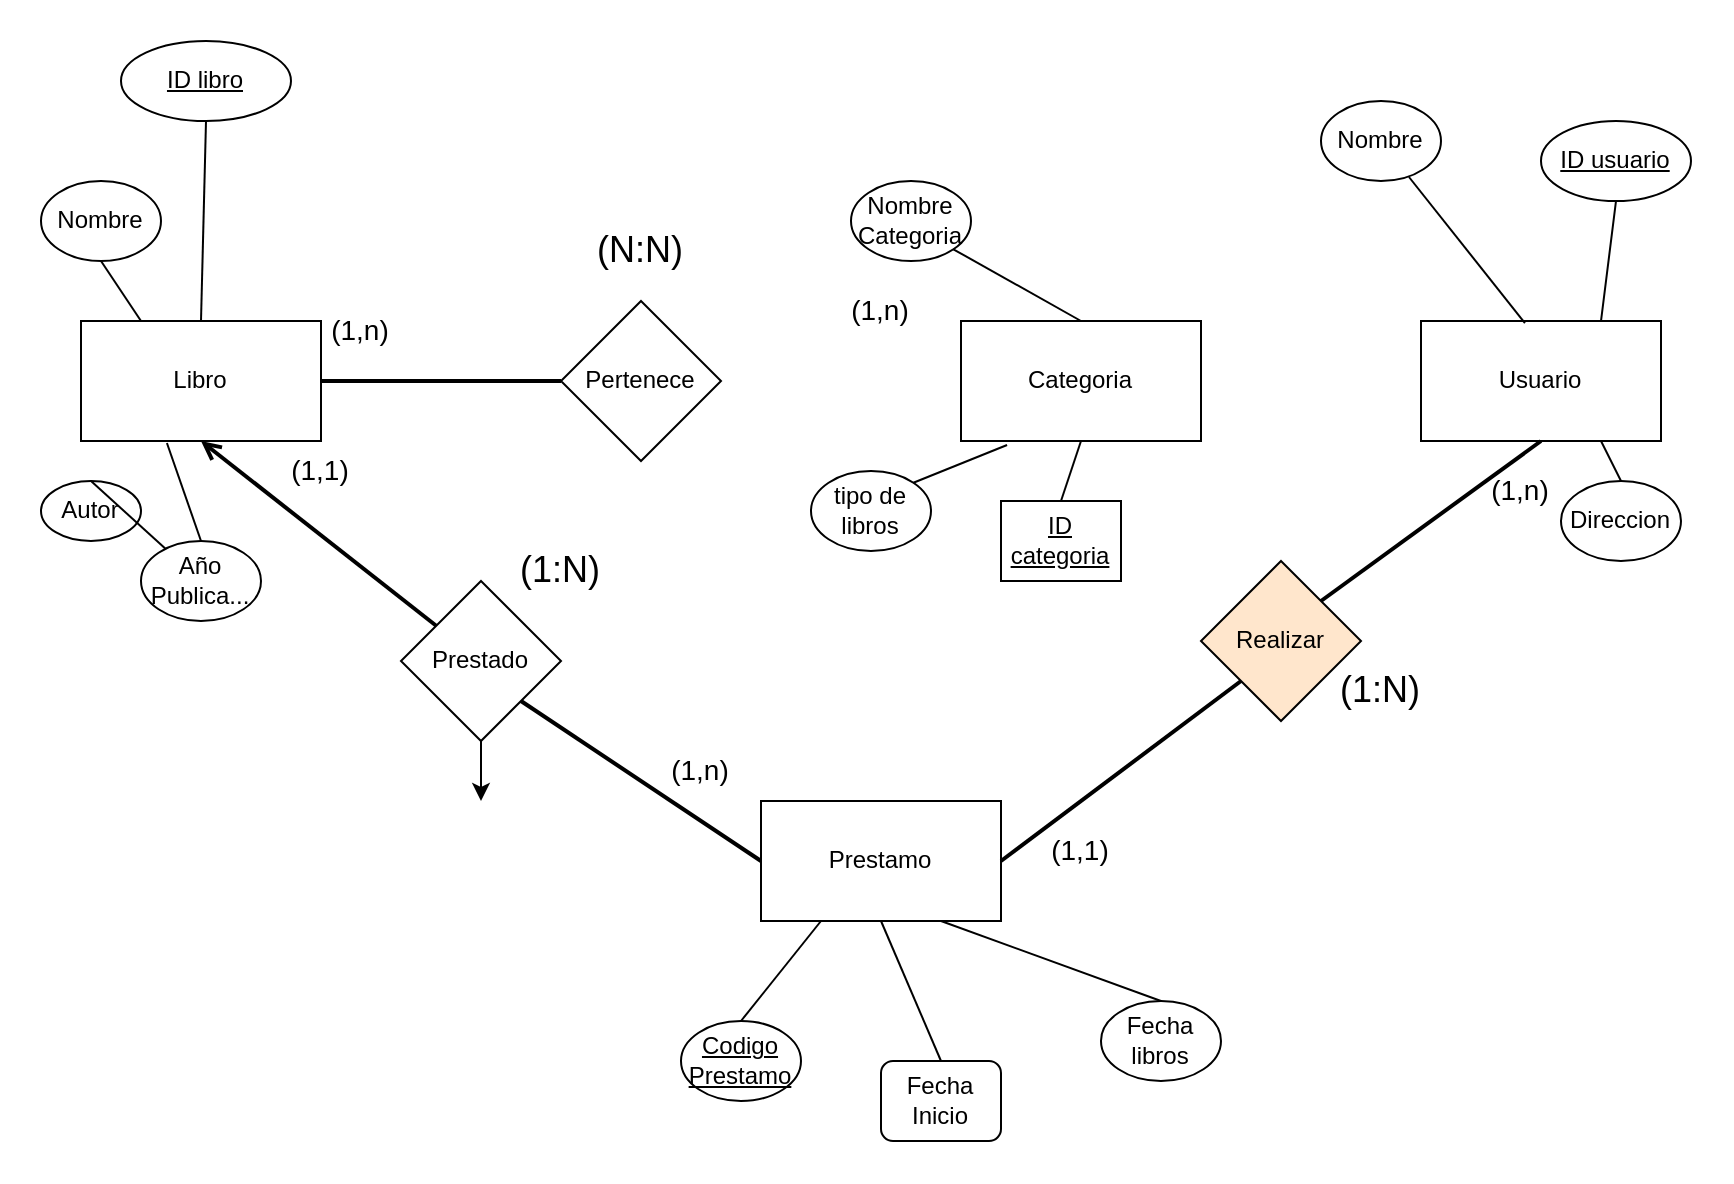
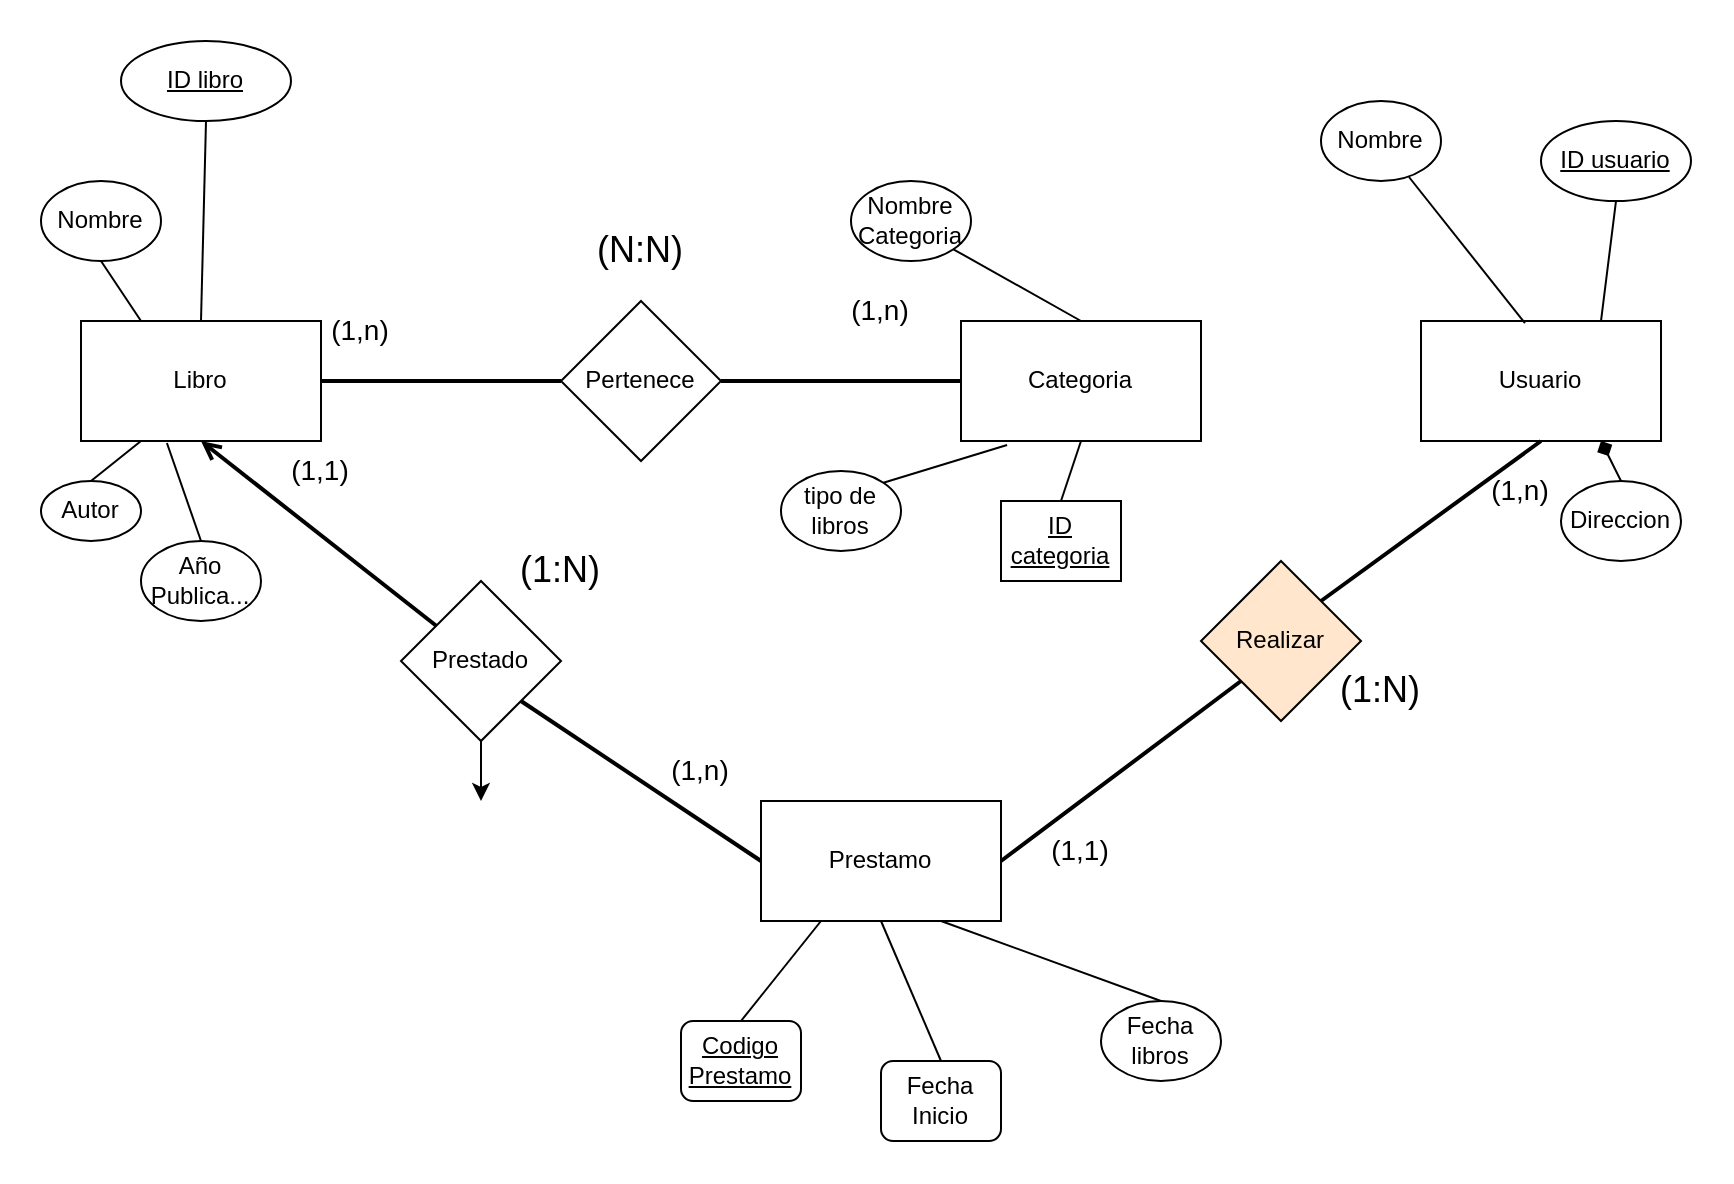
none -> (841, 381)
(1605, 448) -> (1608, 456)
(871, 511) -> (841, 511)
(128, 515) -> (116, 461)
(741, 1061) -> (741, 1061)
